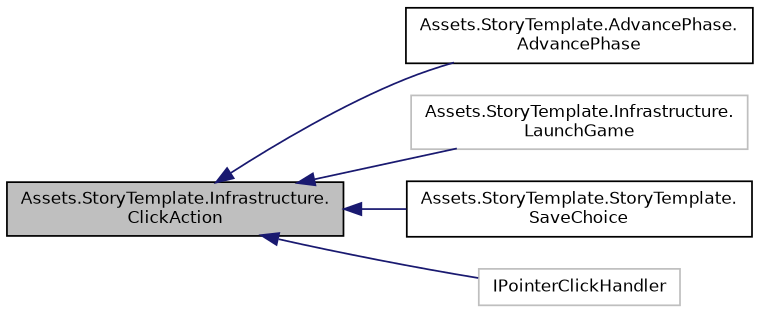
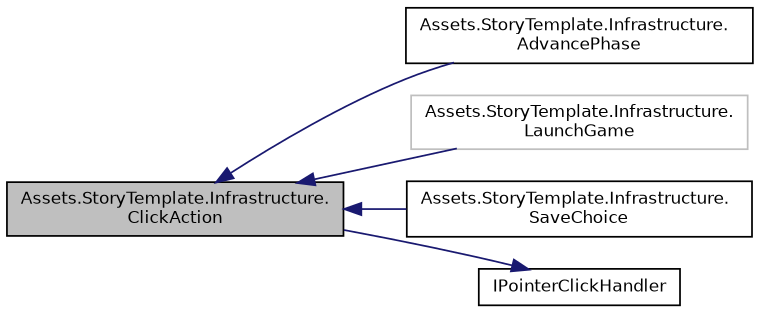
(579, 36) -> (579, 36)
(579, 209) -> (579, 209)
(378, 260) -> (428, 247)
(579, 287) -> (579, 287)
